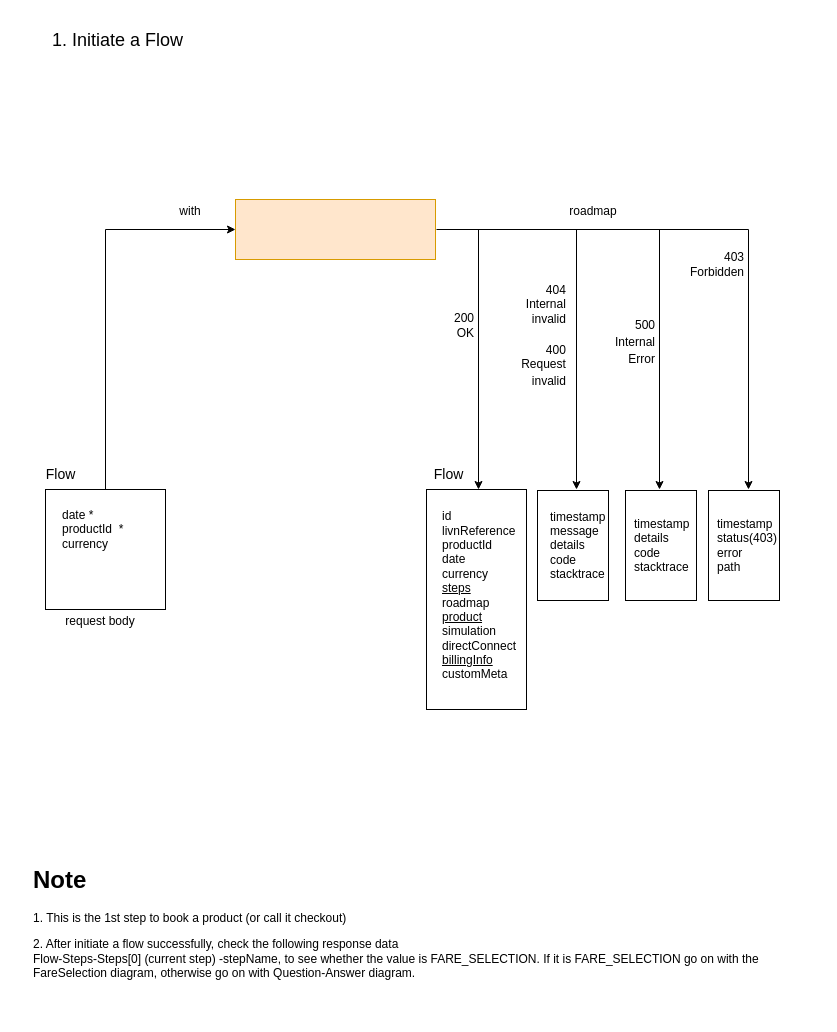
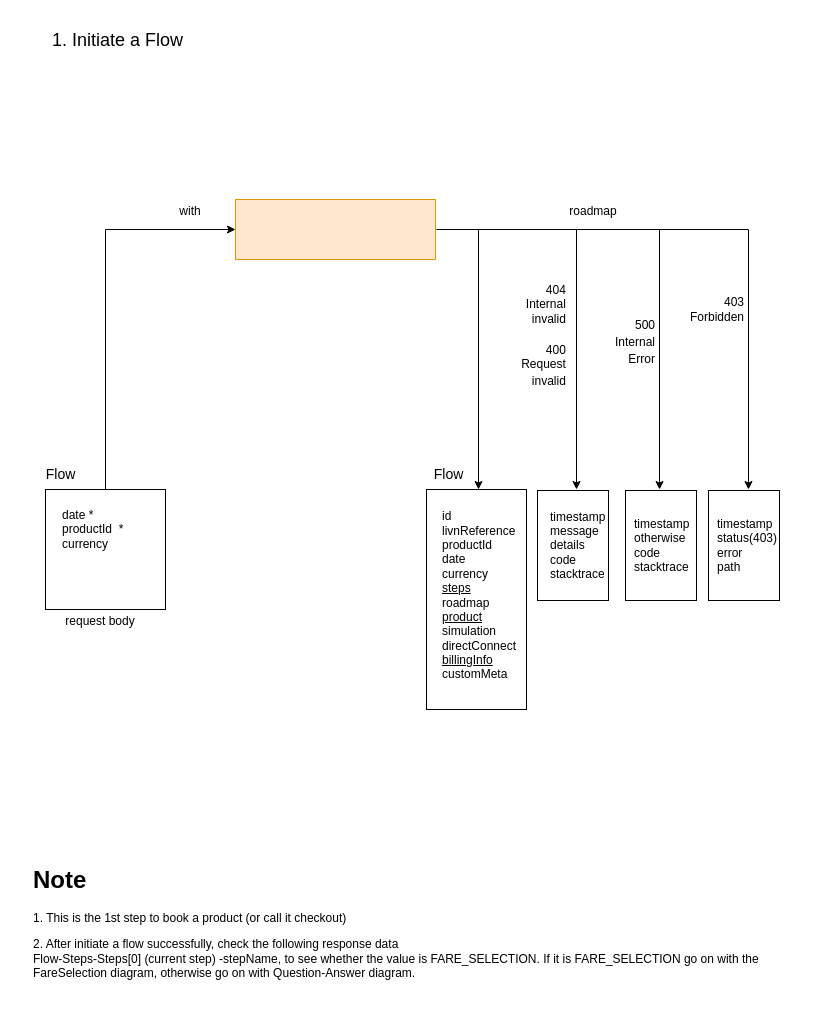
(705, 265) -> (705, 310)
(455, 325) -> none
(657, 546) -> (657, 546)
